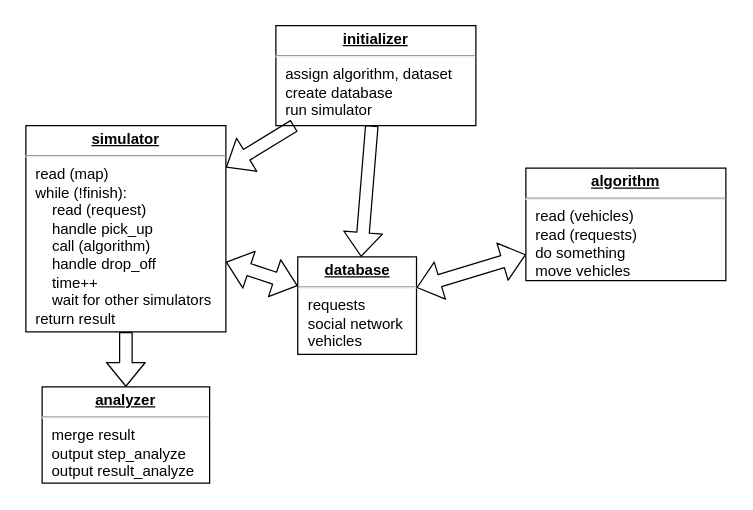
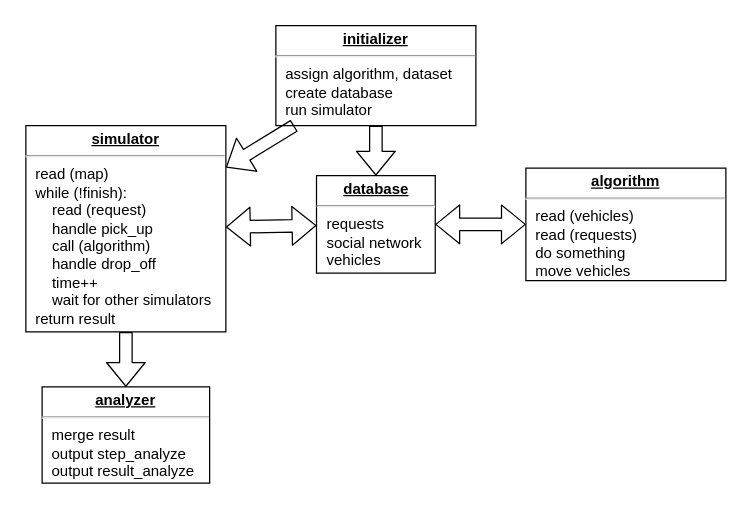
(357, 306) -> (376, 224)
